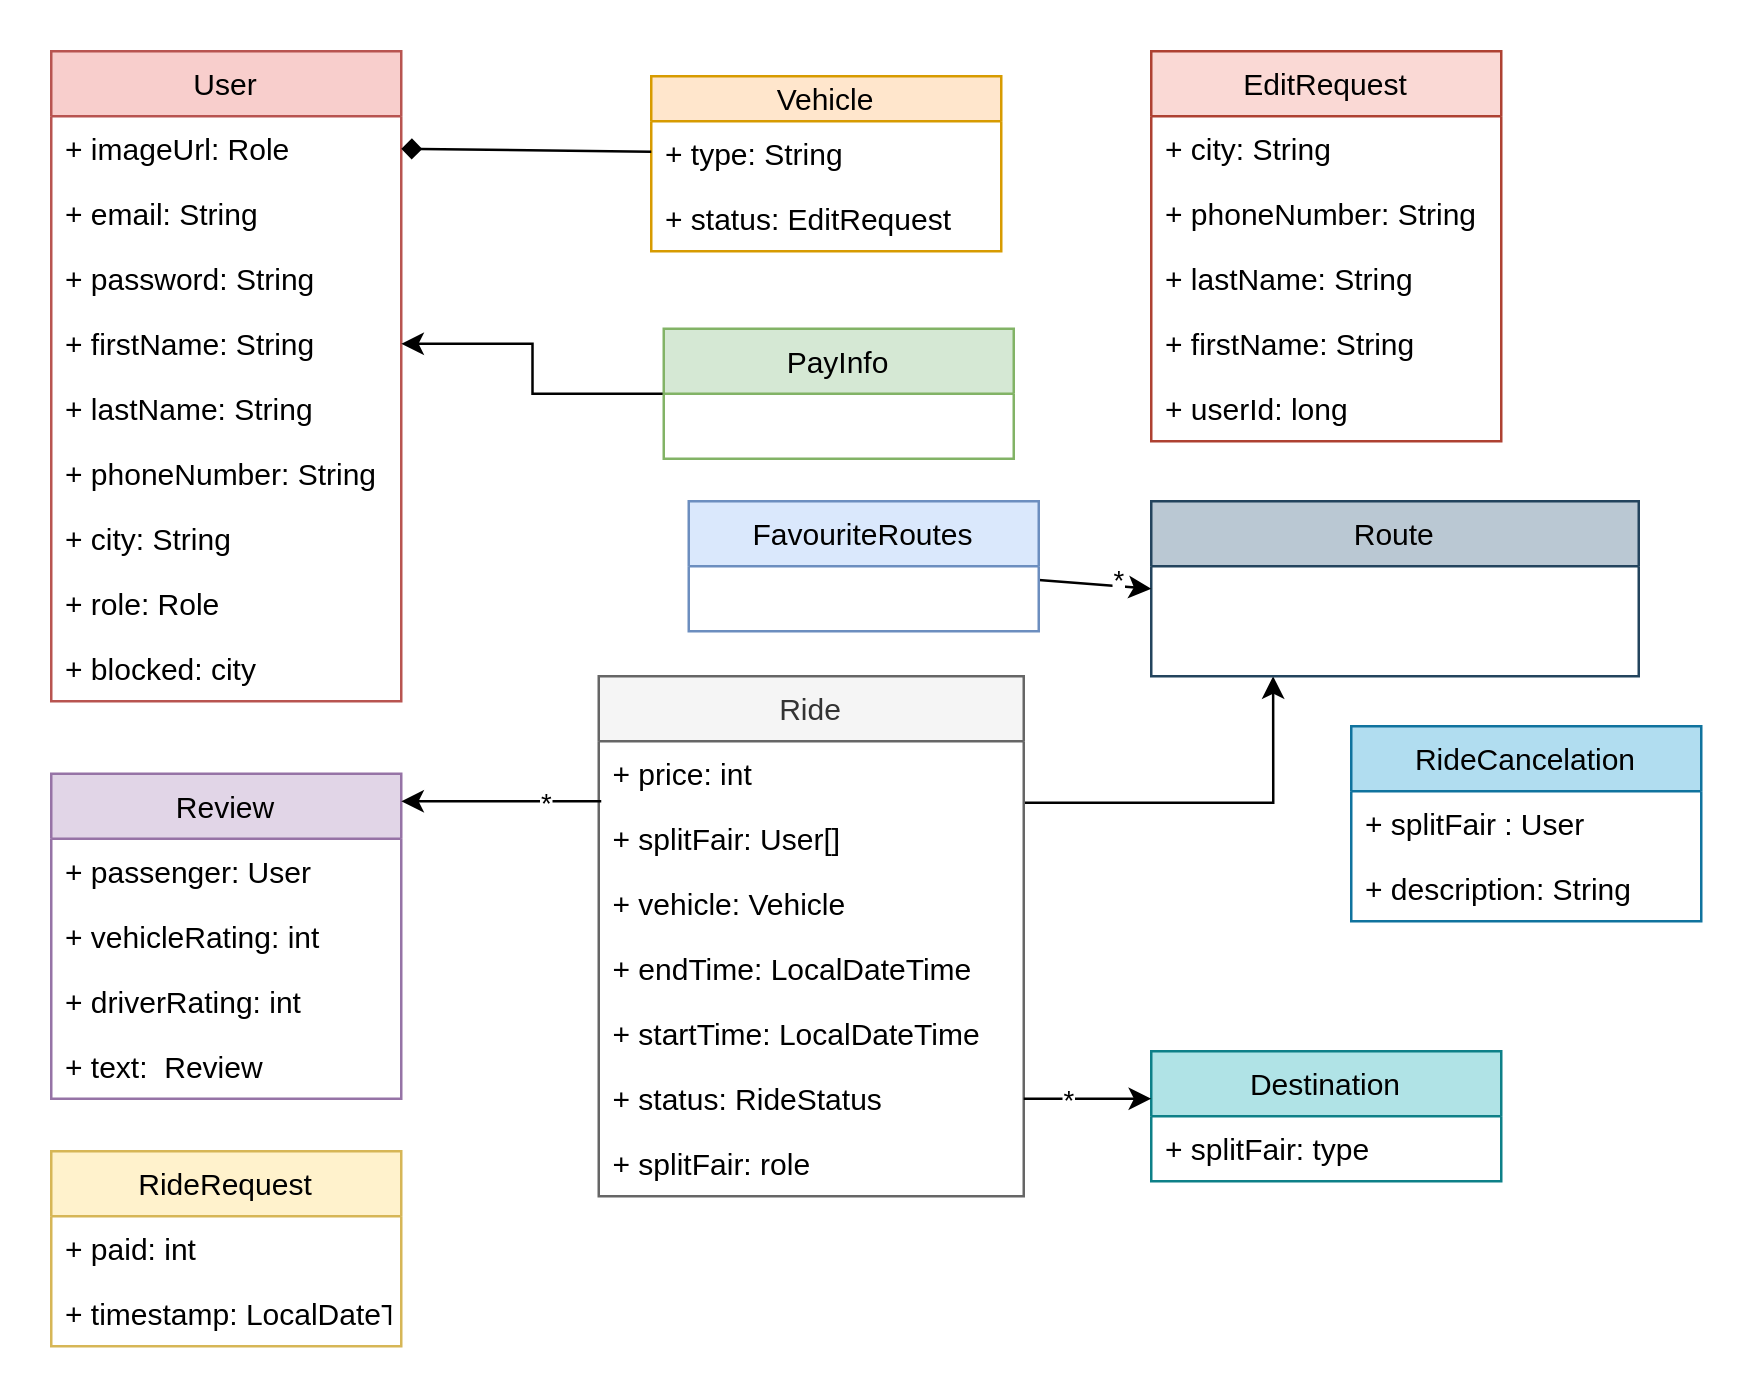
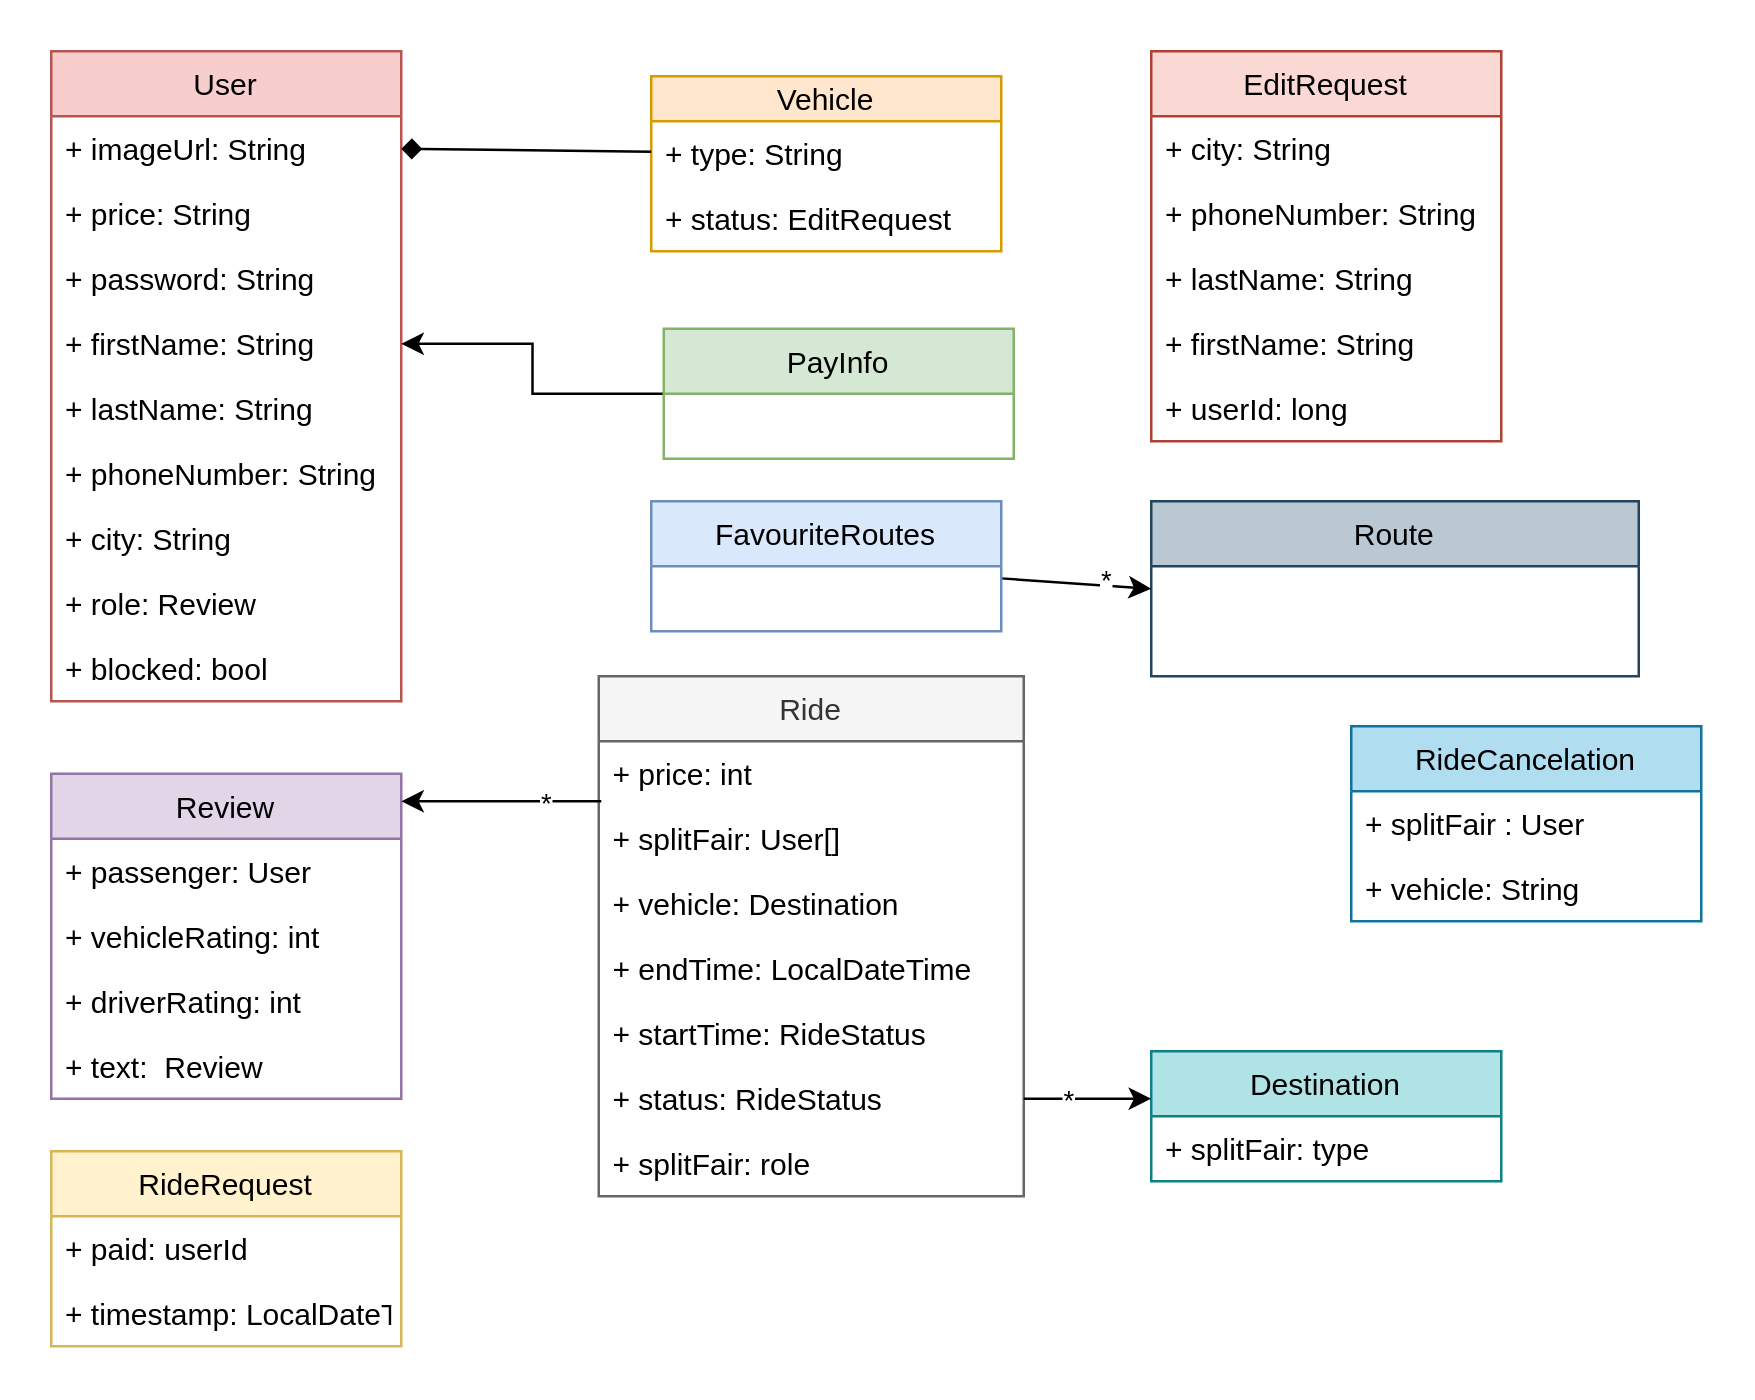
(176, 150) -> (193, 150)
(168, 215) -> (172, 215)
(864, 566) -> (826, 566)
(146, 605) -> (163, 605)
(172, 670) -> (172, 670)
(1205, 803) -> none
(1518, 890) -> (1484, 890)
(736, 905) -> (770, 905)
(808, 1035) -> (786, 1035)
(138, 1250) -> (167, 1250)
